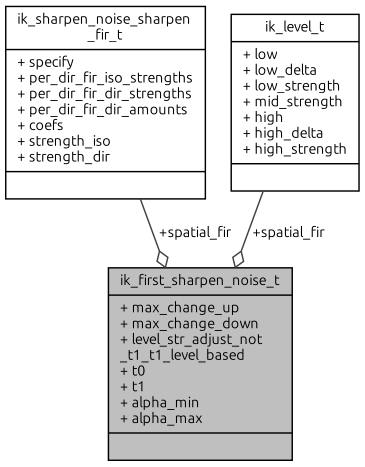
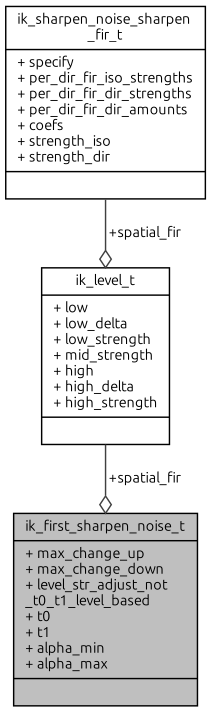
(150, 225) -> (106, 225)
(183, 355) -> (88, 601)
